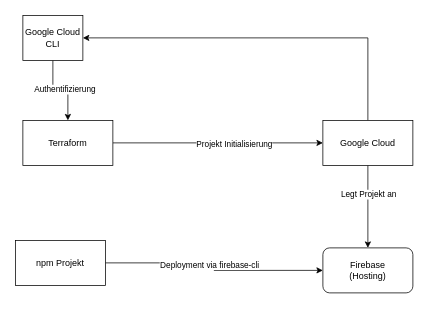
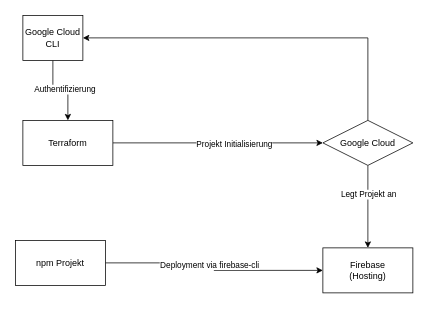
(368, 143) -> (368, 143)
(368, 270) -> (368, 270)
